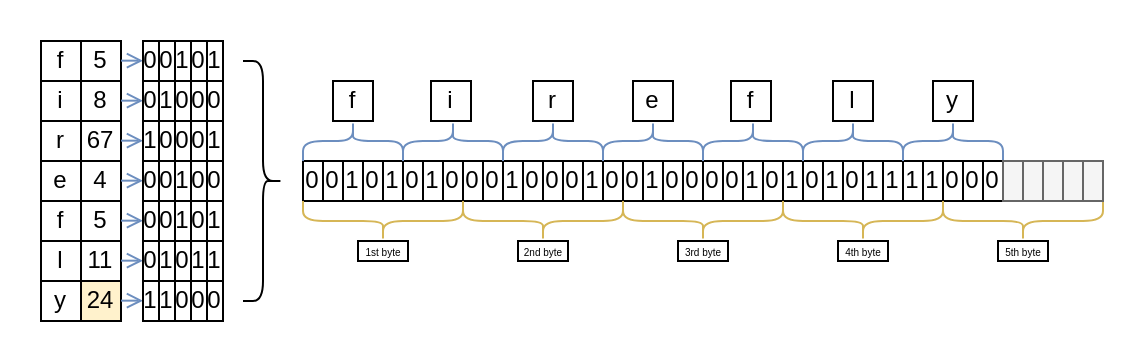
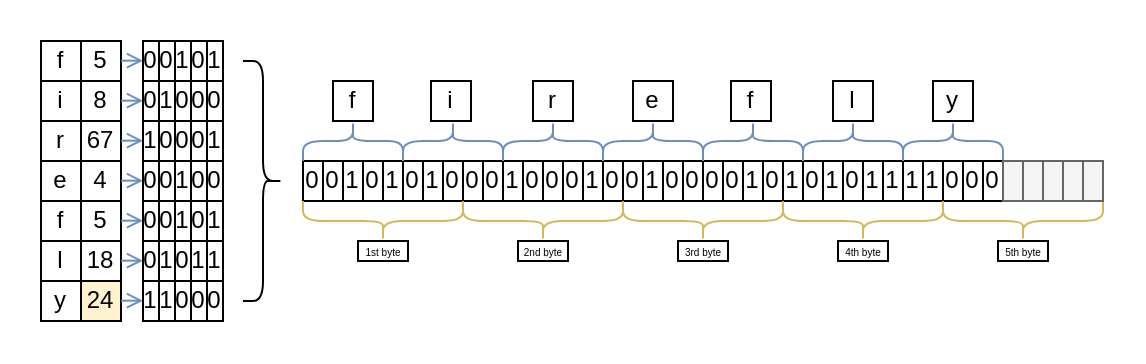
(101, 261) -> (101, 261)
